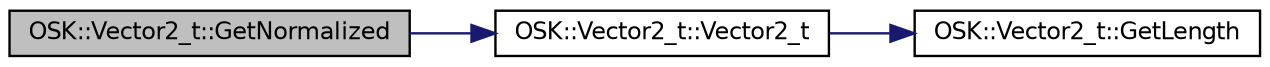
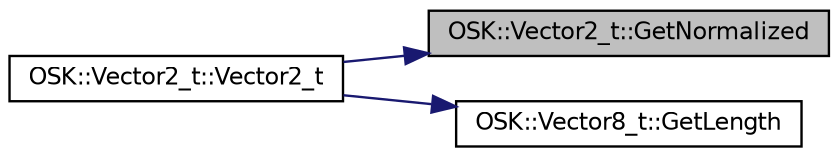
(440, 33) -> (374, 59)
(1087, 33) -> (629, 124)
